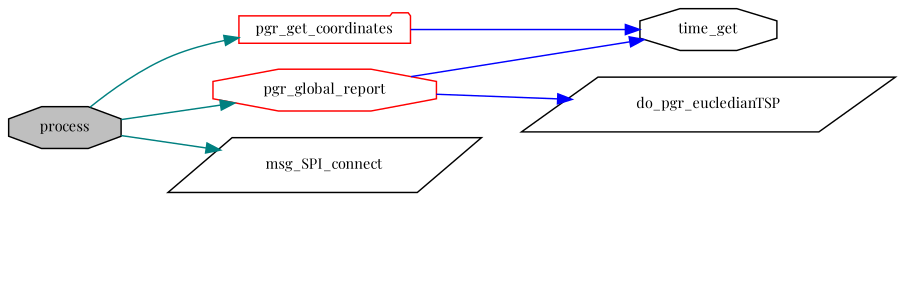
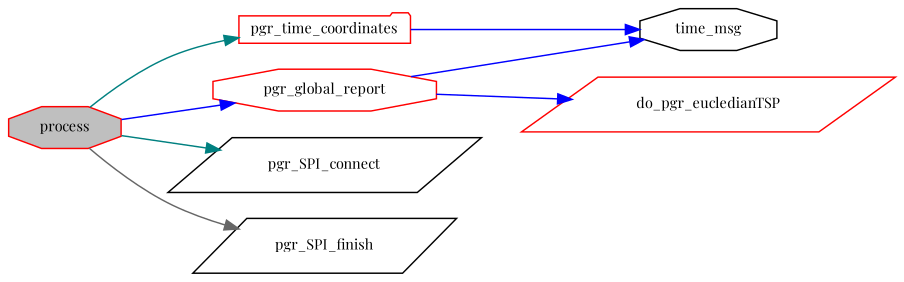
(325, 30) -> (325, 30)
(708, 30) -> (708, 30)
(708, 105) -> (708, 105)
(171, 112) -> (171, 112)
(65, 128) -> (65, 128)
(325, 165) -> (325, 165)
none -> (325, 246)
